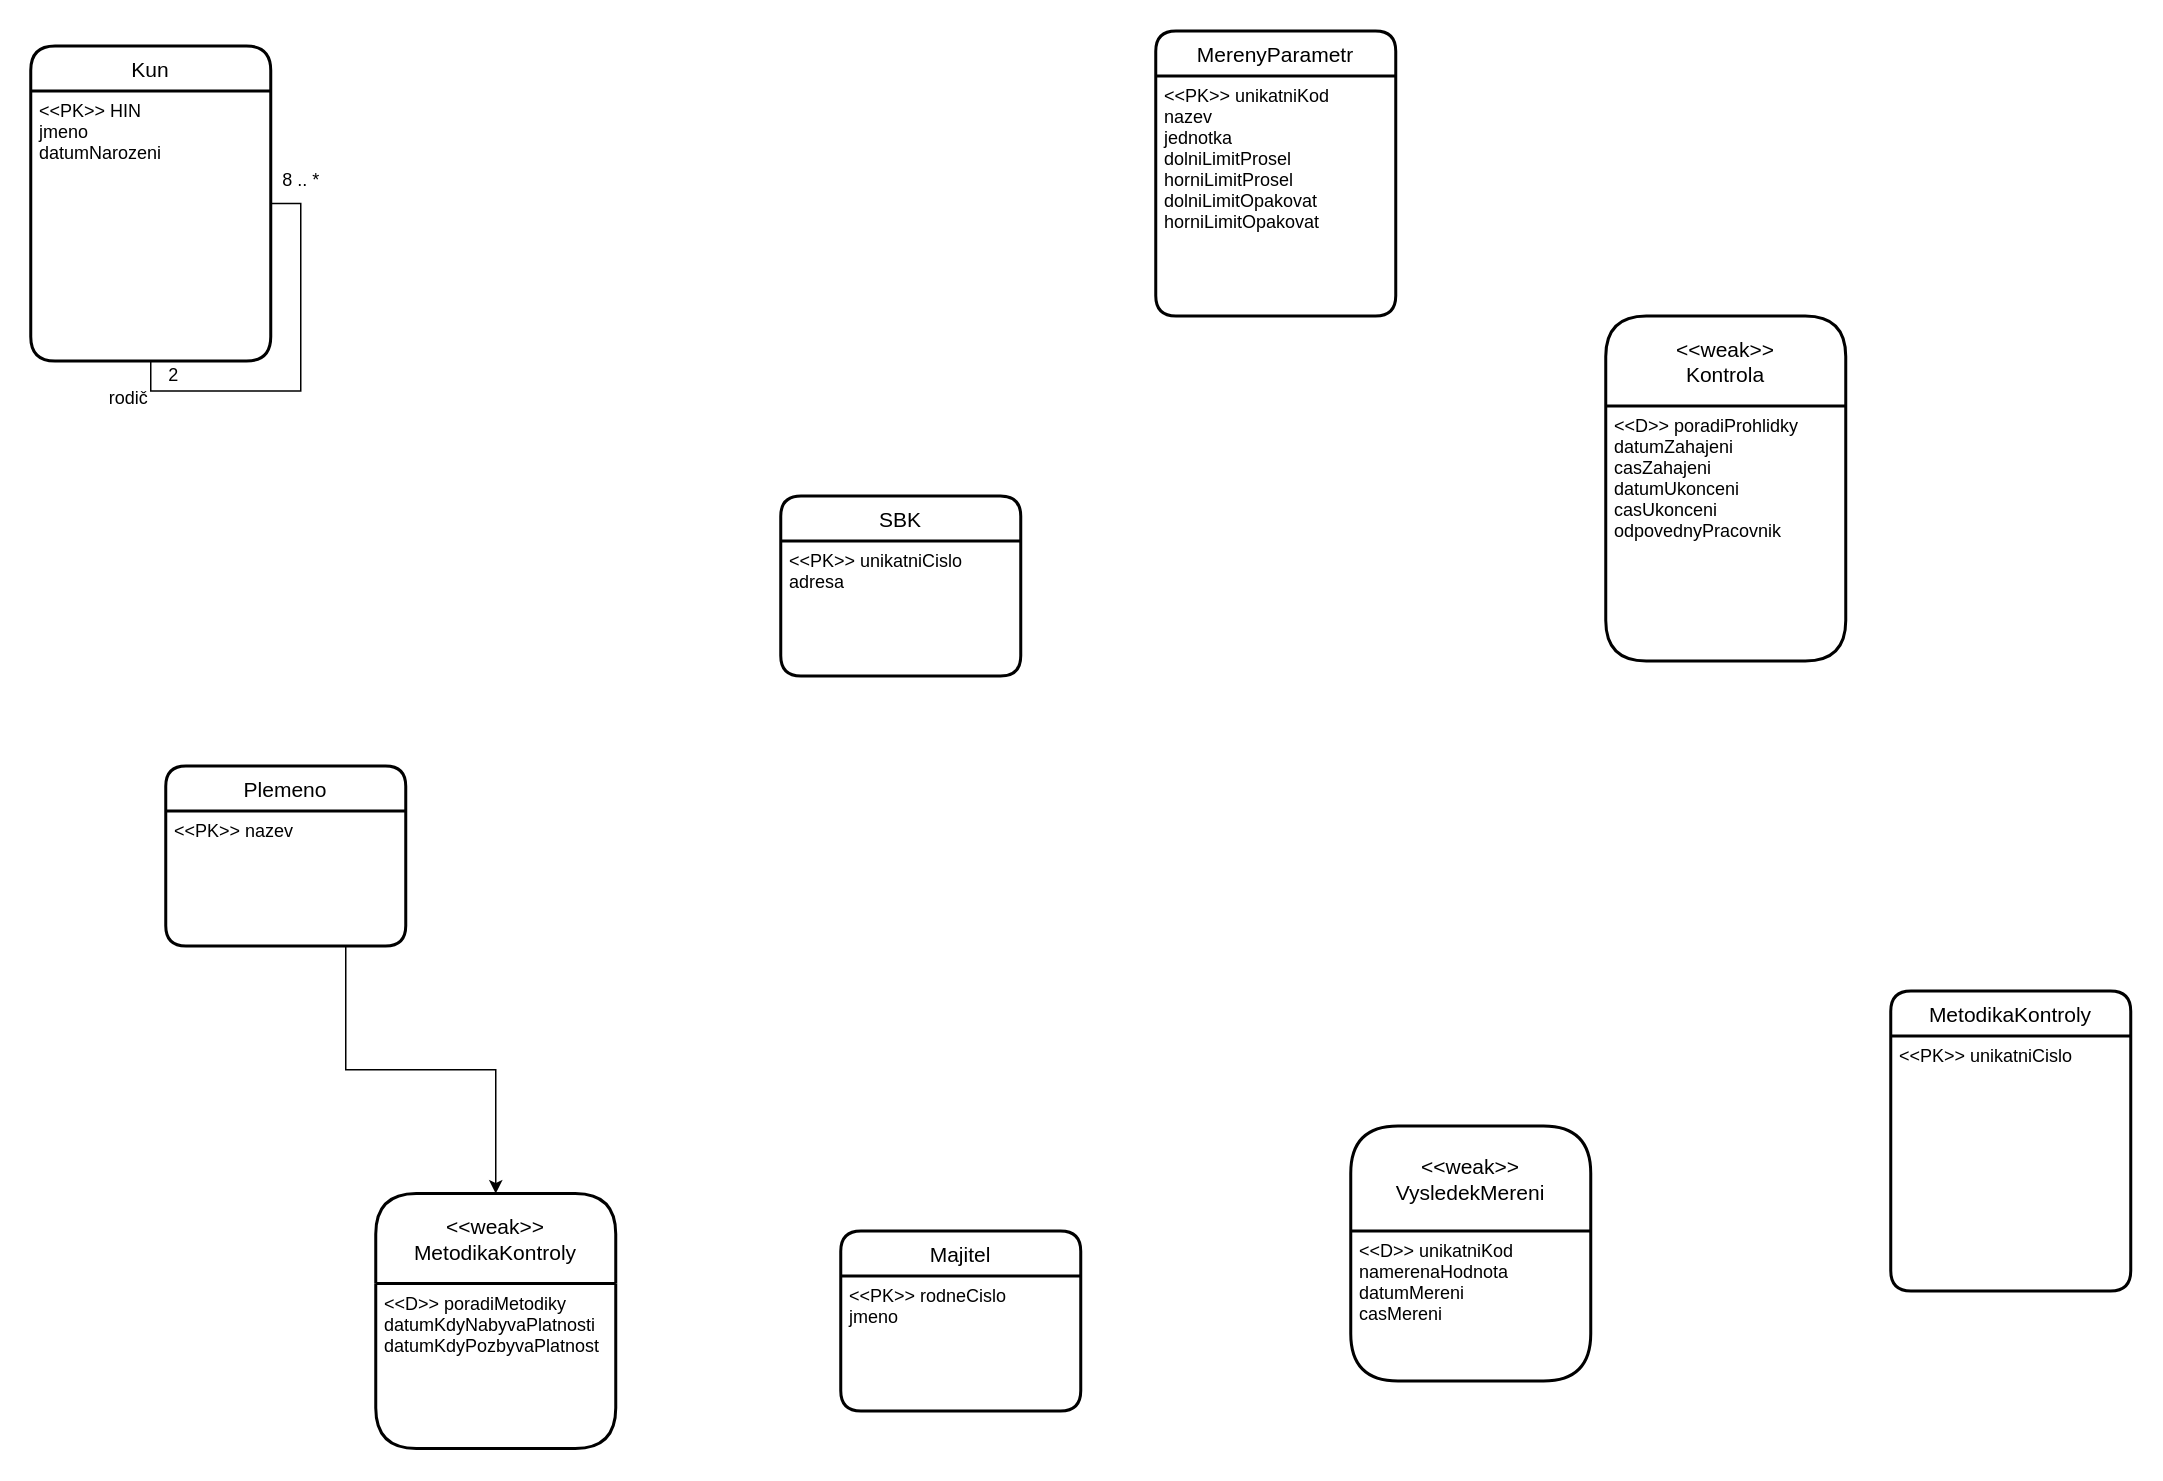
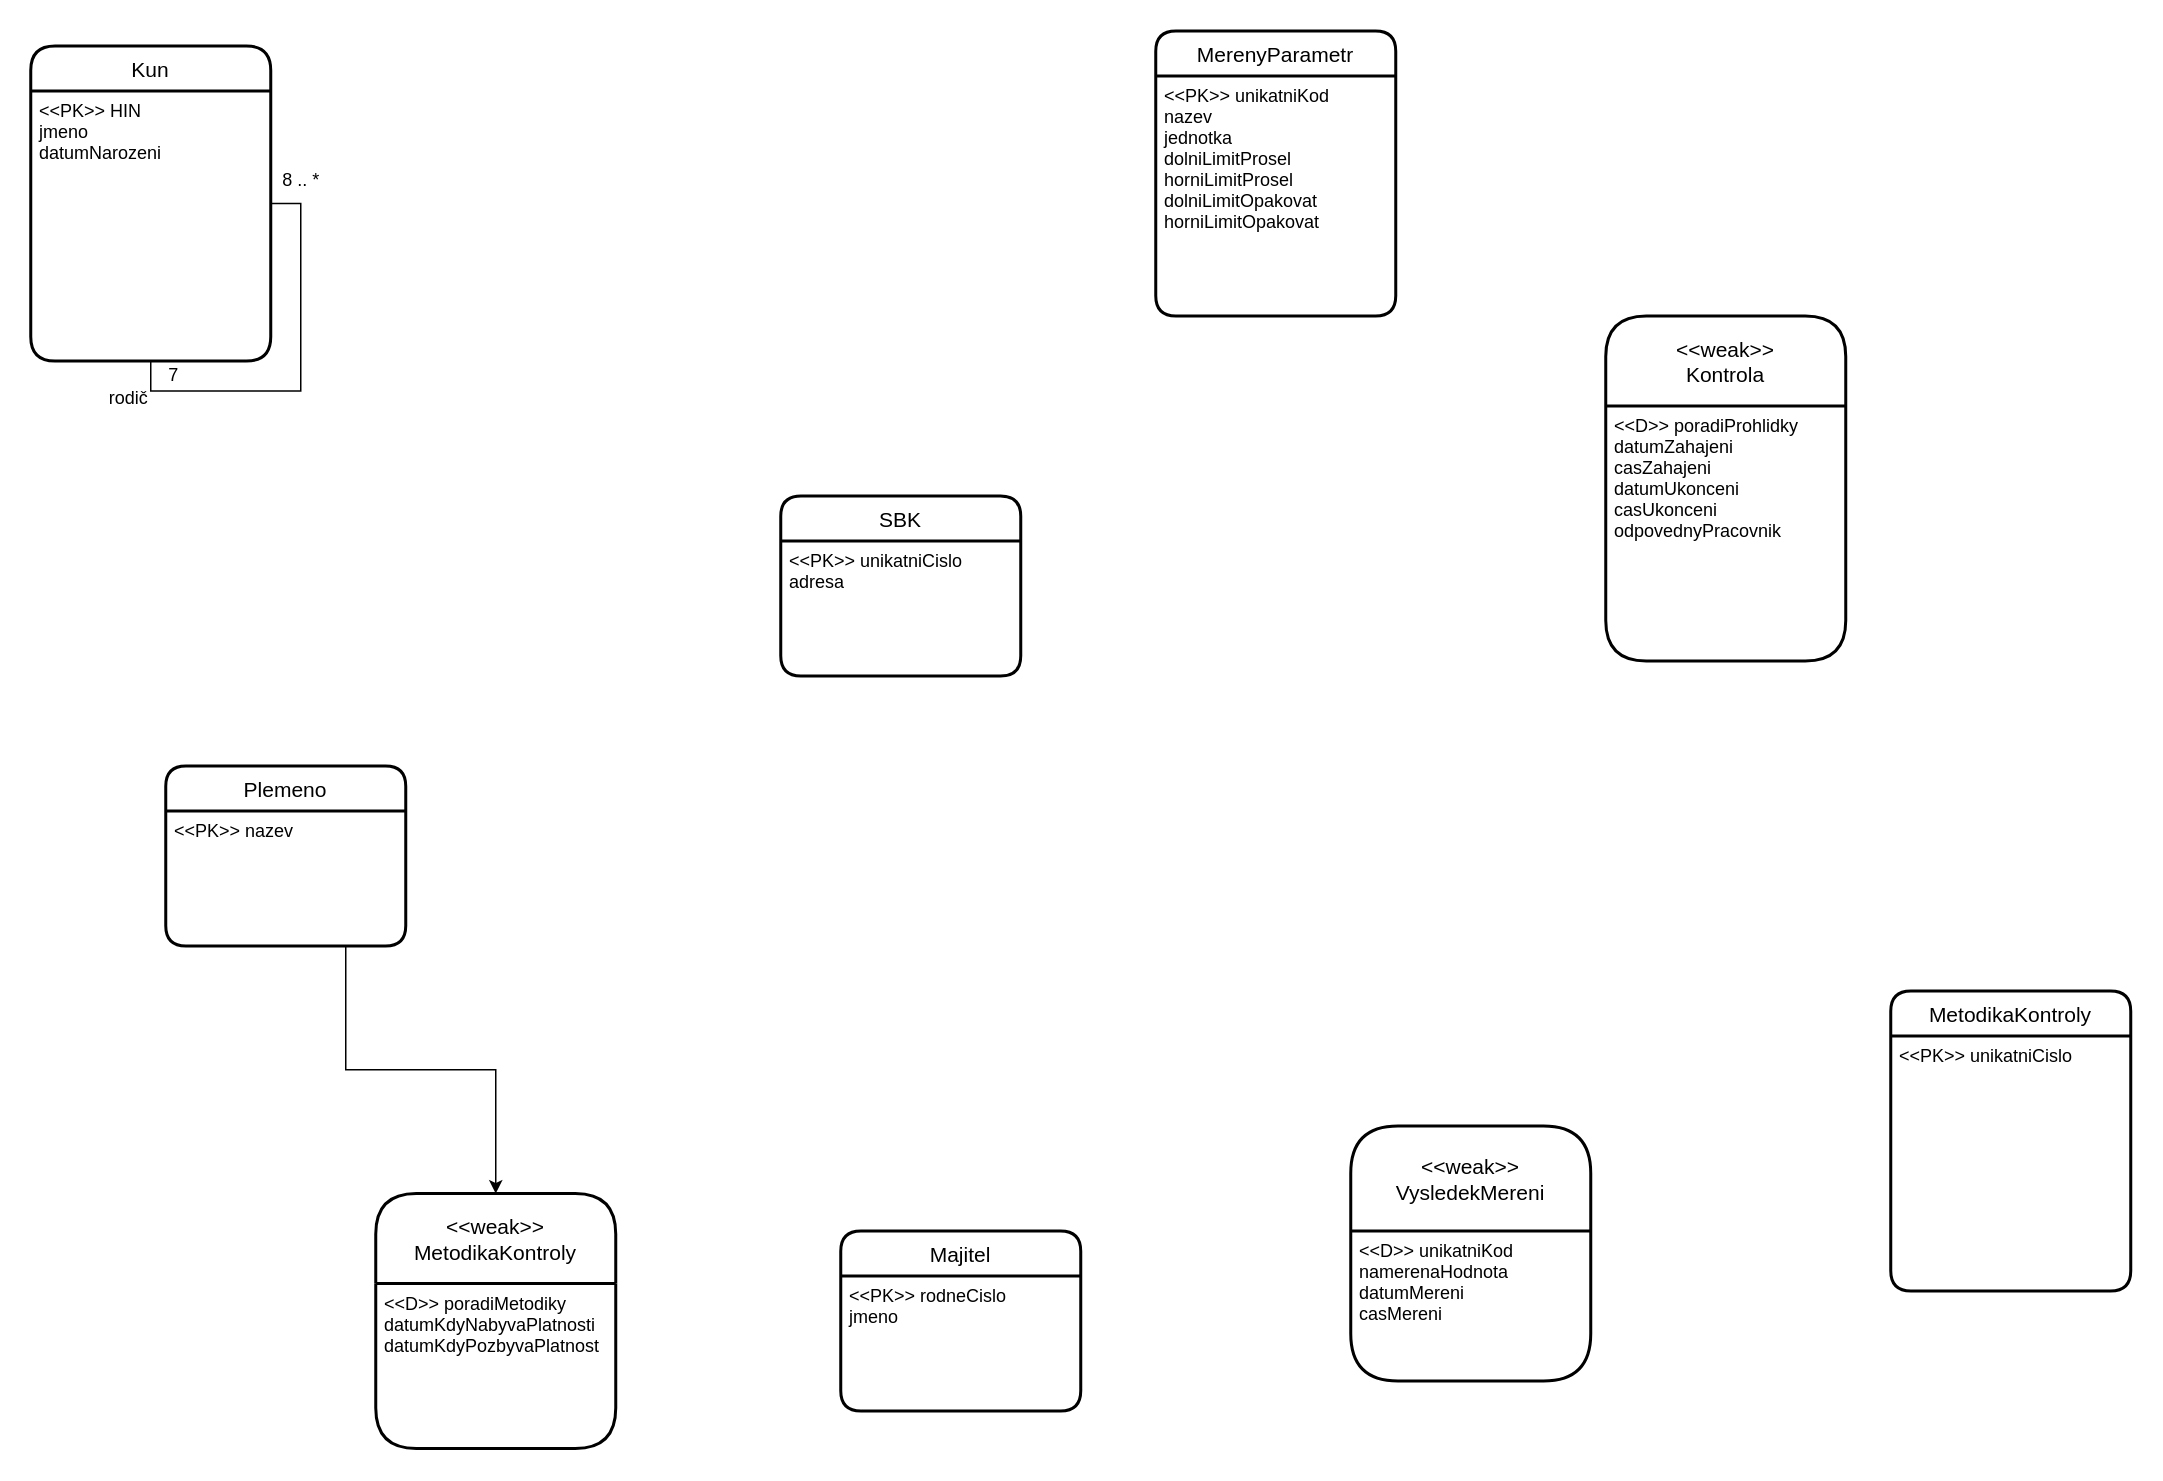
(174, 376) -> (174, 376)
